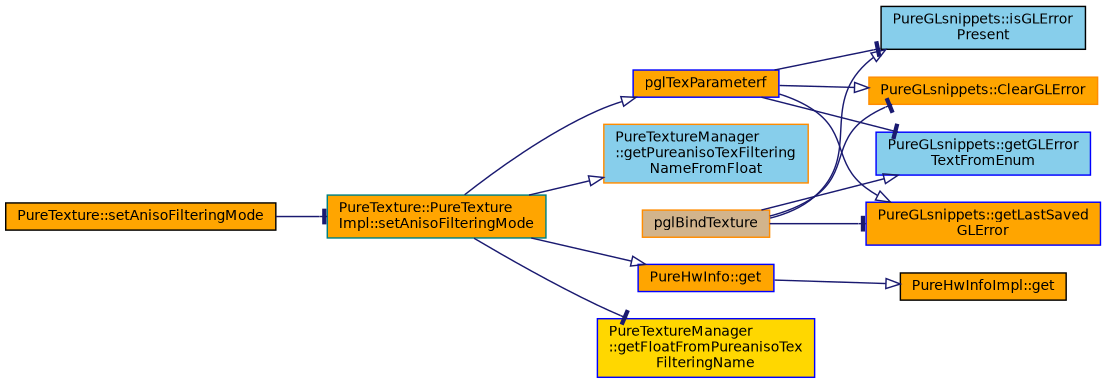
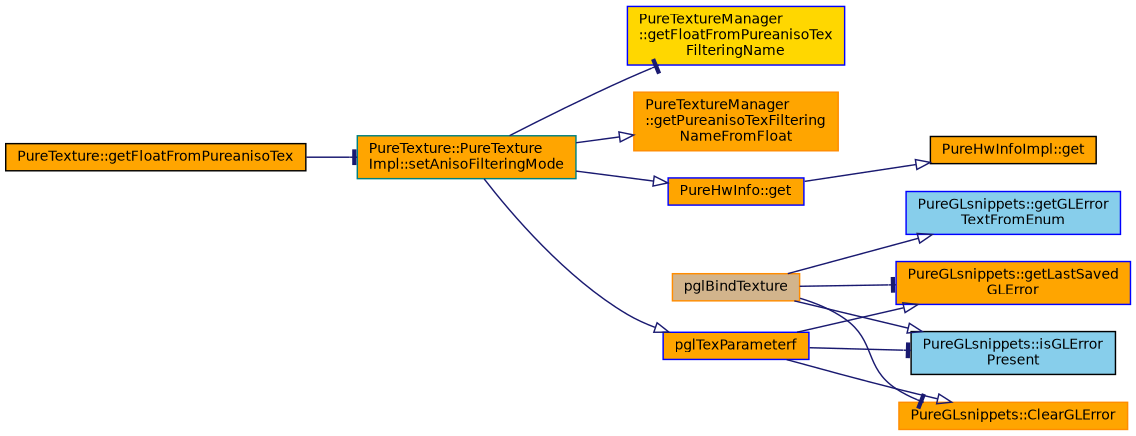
(833, 115) -> none
(706, 154) -> (736, 121)
(141, 217) -> (156, 157)
